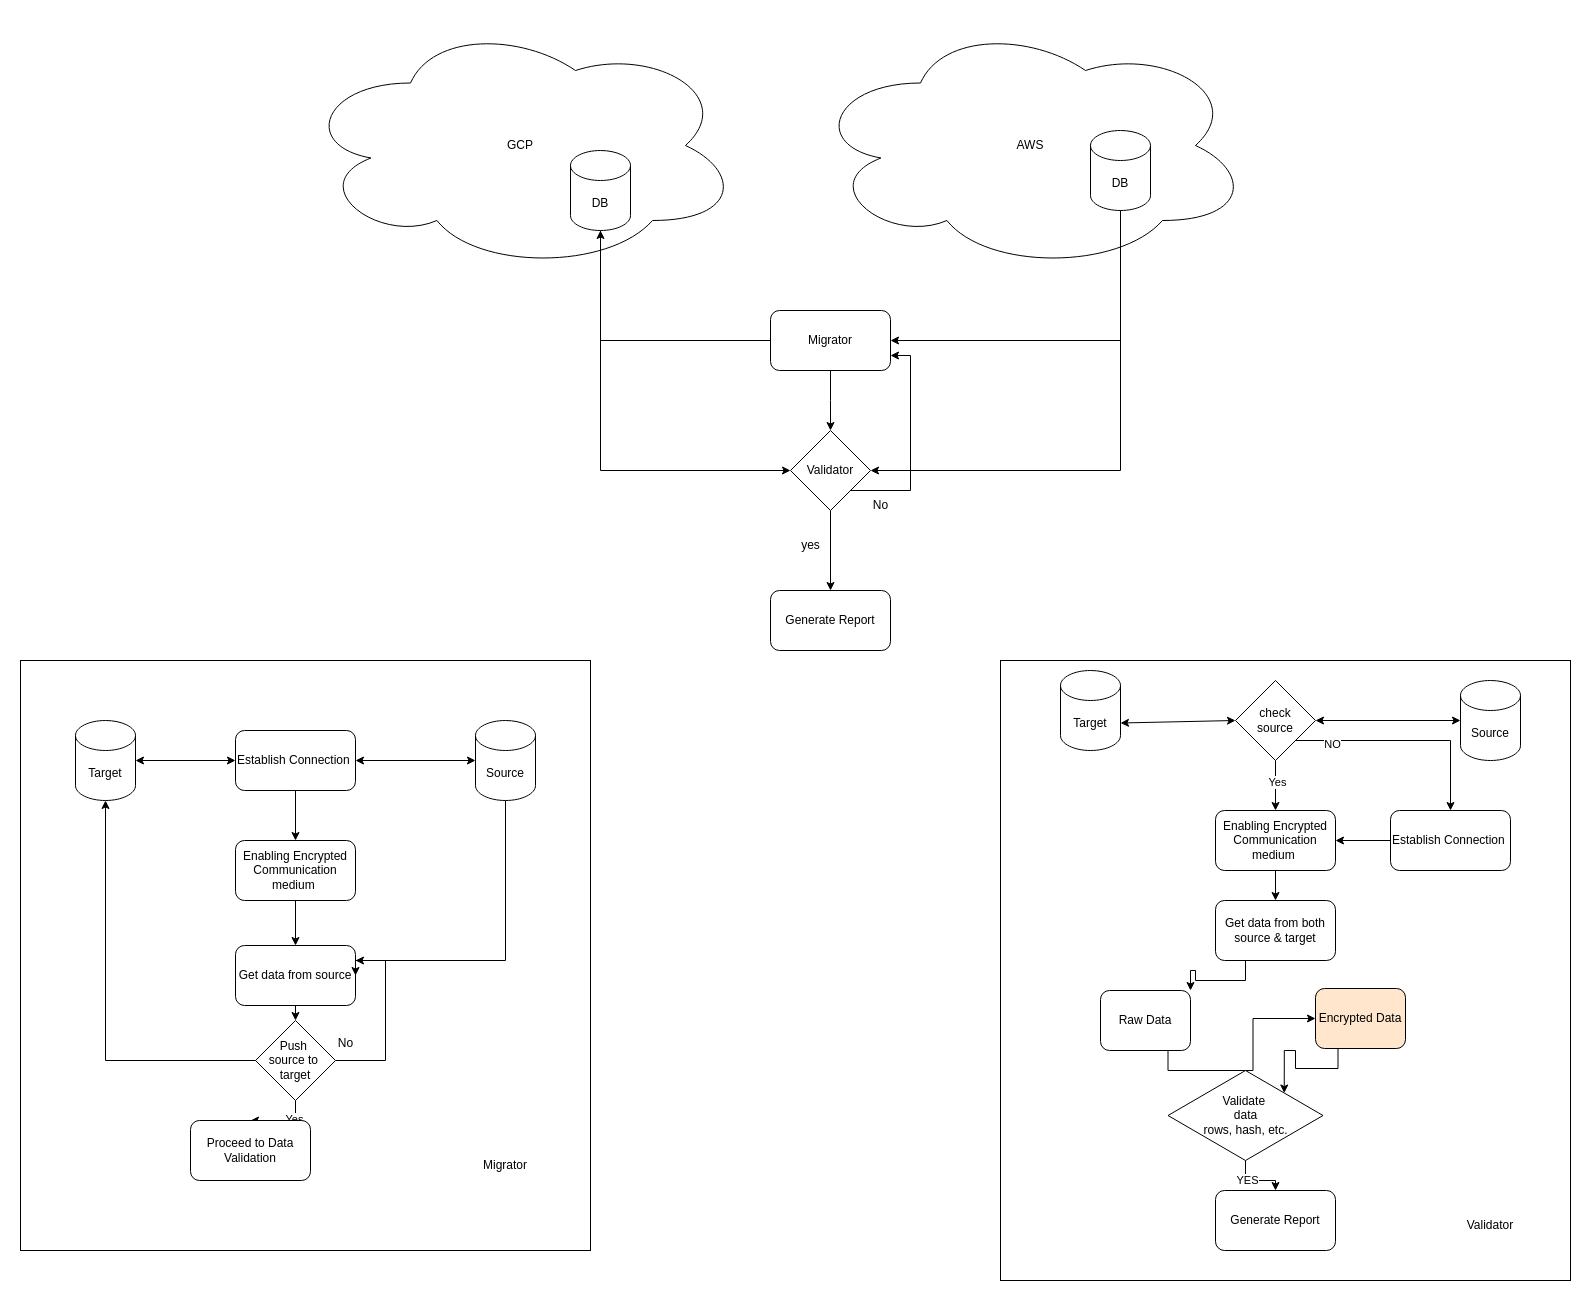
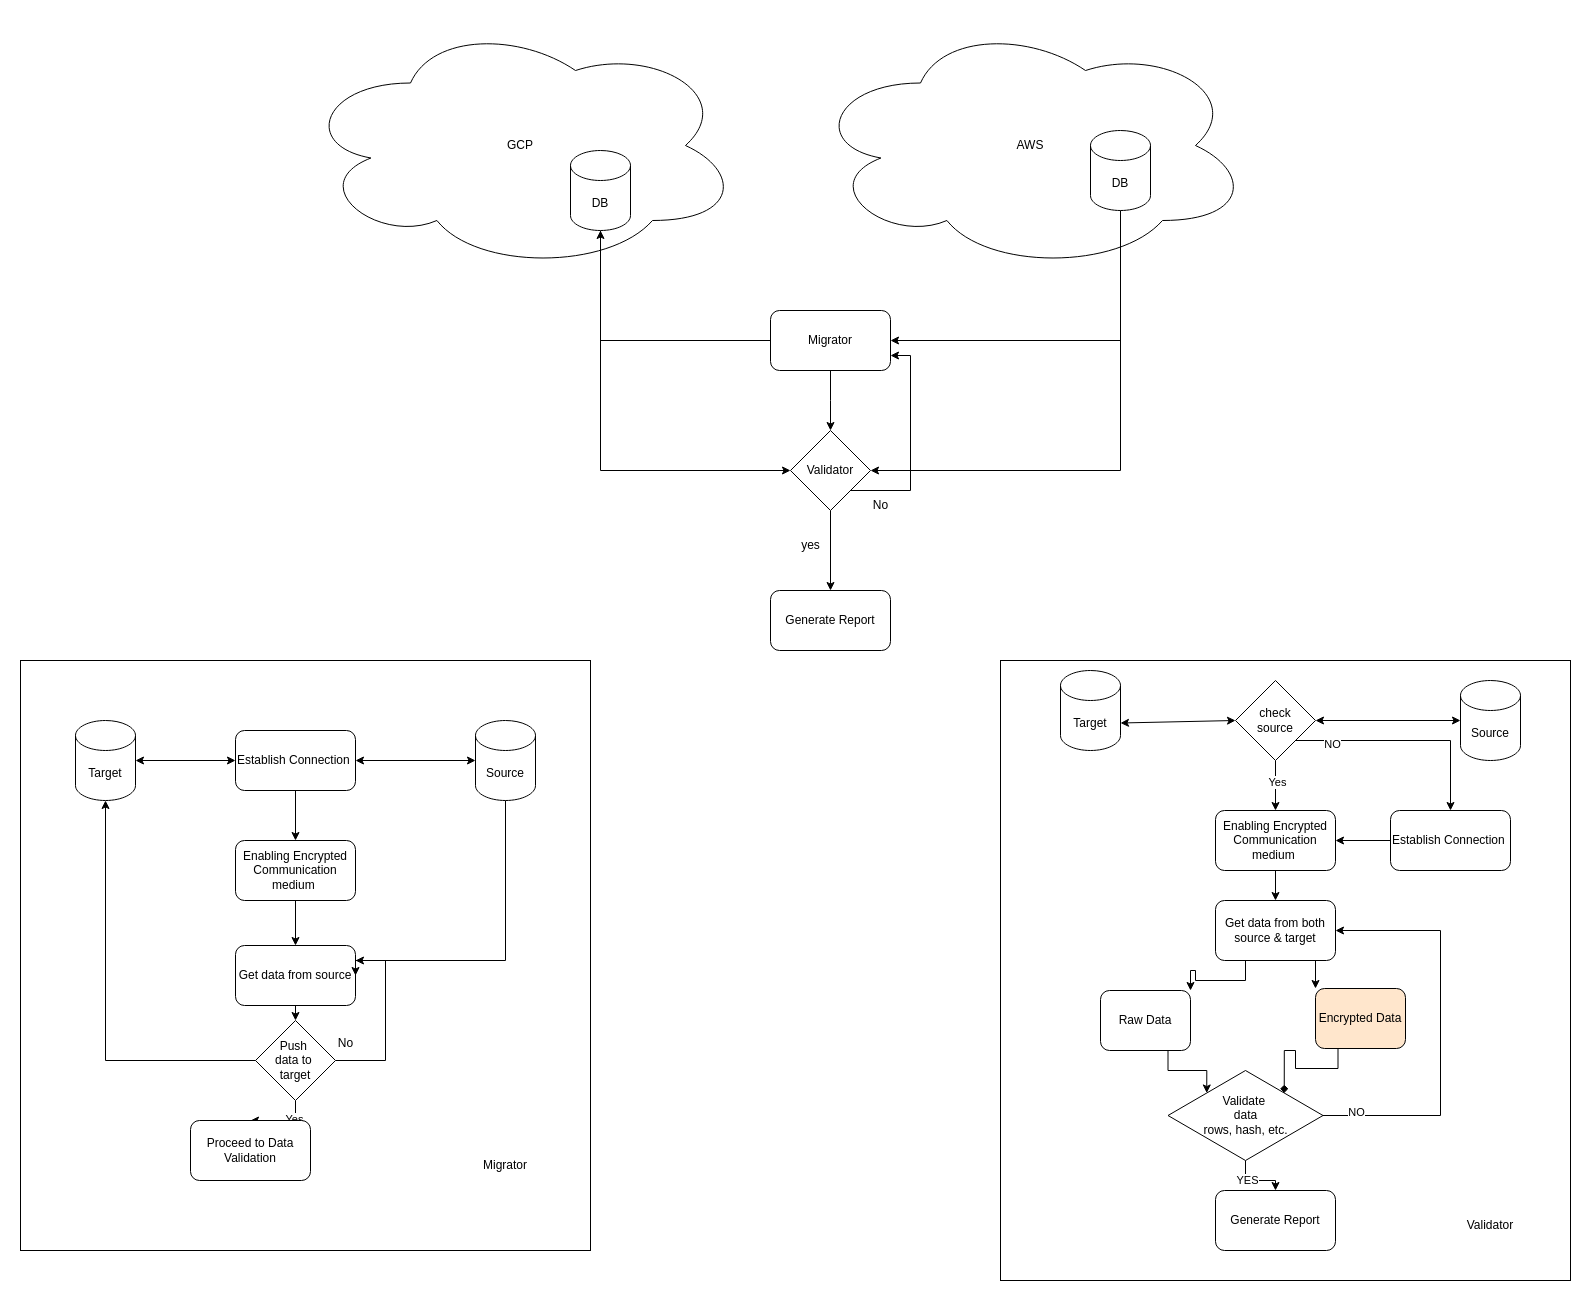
none -> (1316, 970)
none -> (1441, 1033)
(1253, 1042) -> (1207, 1077)
(296, 1061) -> (296, 1061)
(1284, 1085) -> (1284, 1084)
